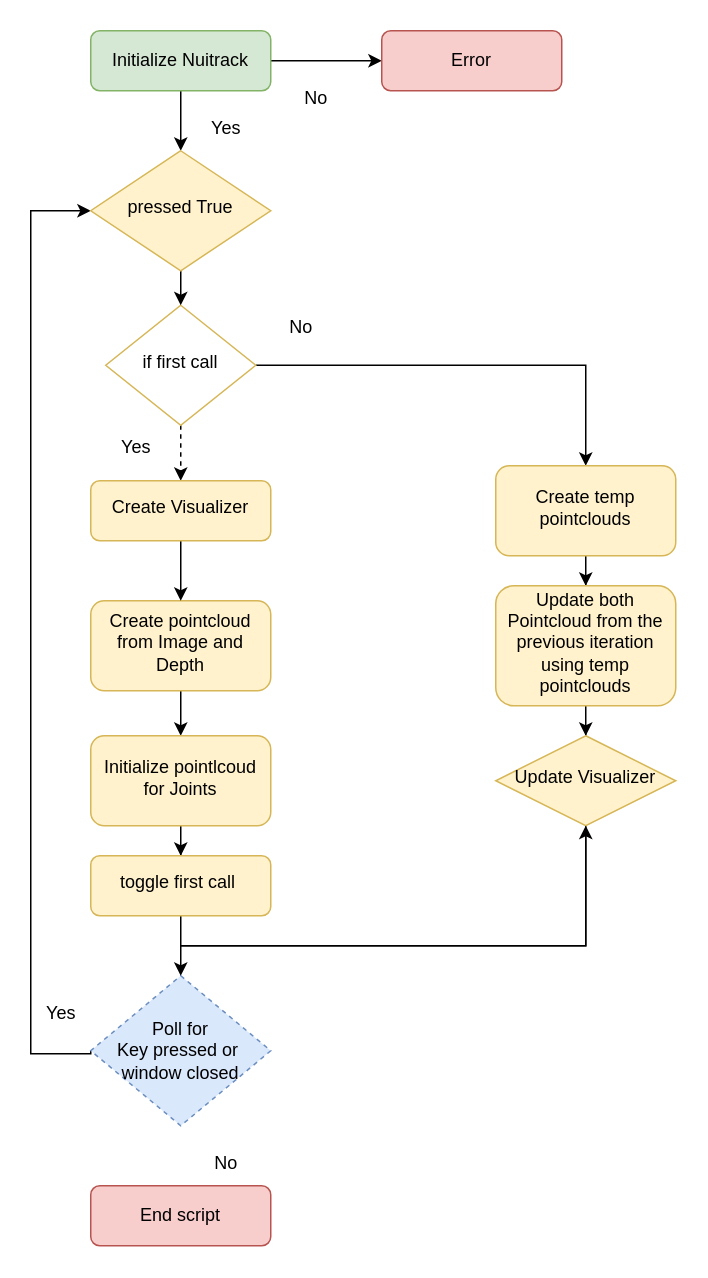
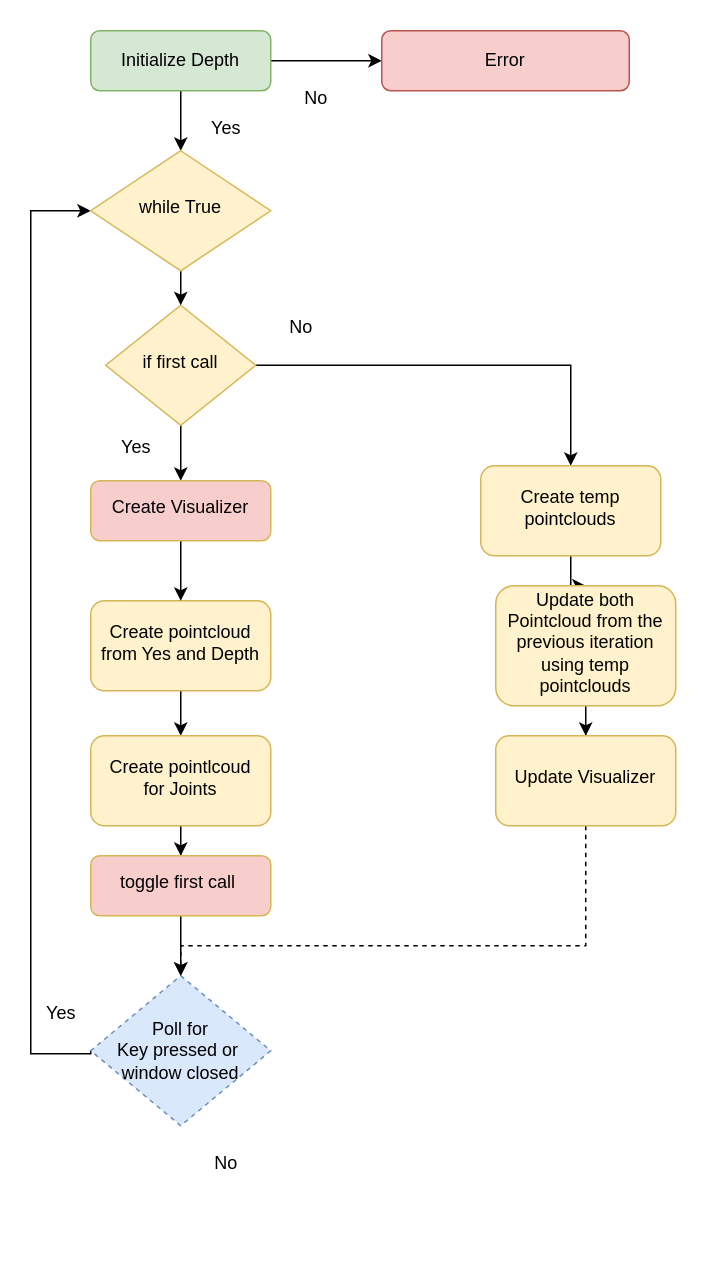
(181, 61) -> (181, 61)
(472, 61) -> (506, 61)
(181, 208) -> (181, 208)
(181, 365) -> (181, 365)
(181, 453) -> (181, 453)
(181, 511) -> (181, 511)
(586, 511) -> (571, 511)
(181, 643) -> (181, 643)
(181, 778) -> (181, 778)
(586, 781) -> (586, 781)
(586, 830) -> (586, 830)
(181, 886) -> (181, 886)
(586, 946) -> (181, 916)
(181, 1216) -> none
